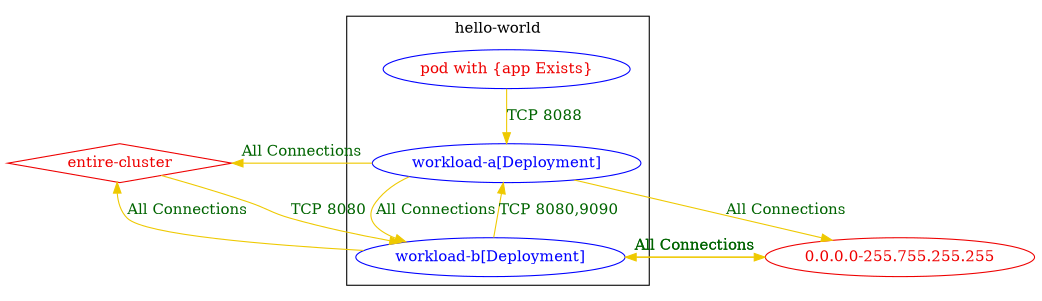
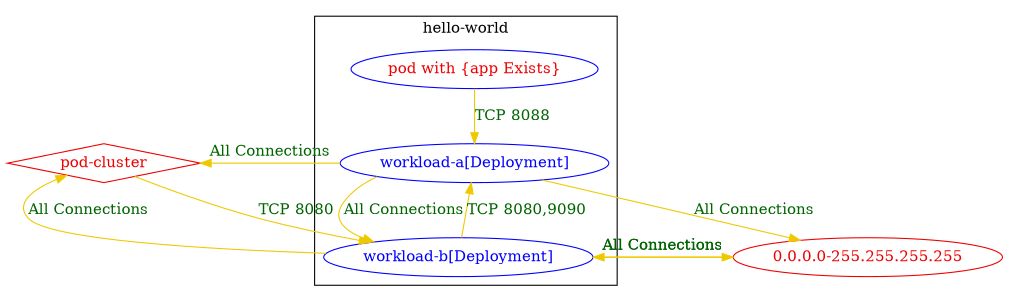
(120, 163) -> (104, 163)
(900, 257) -> (868, 257)
